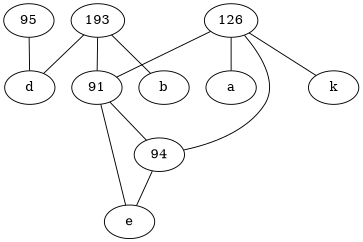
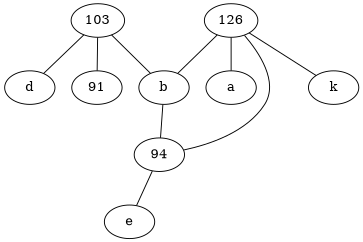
(29, 21) -> none
(98, 21) -> (98, 21)
(164, 54) -> (198, 54)
(128, 121) -> (162, 121)
(113, 155) -> none
